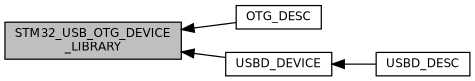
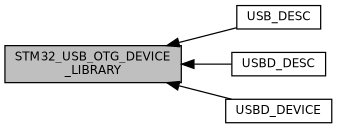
(279, 17) -> (279, 17)
(360, 64) -> (213, 64)
